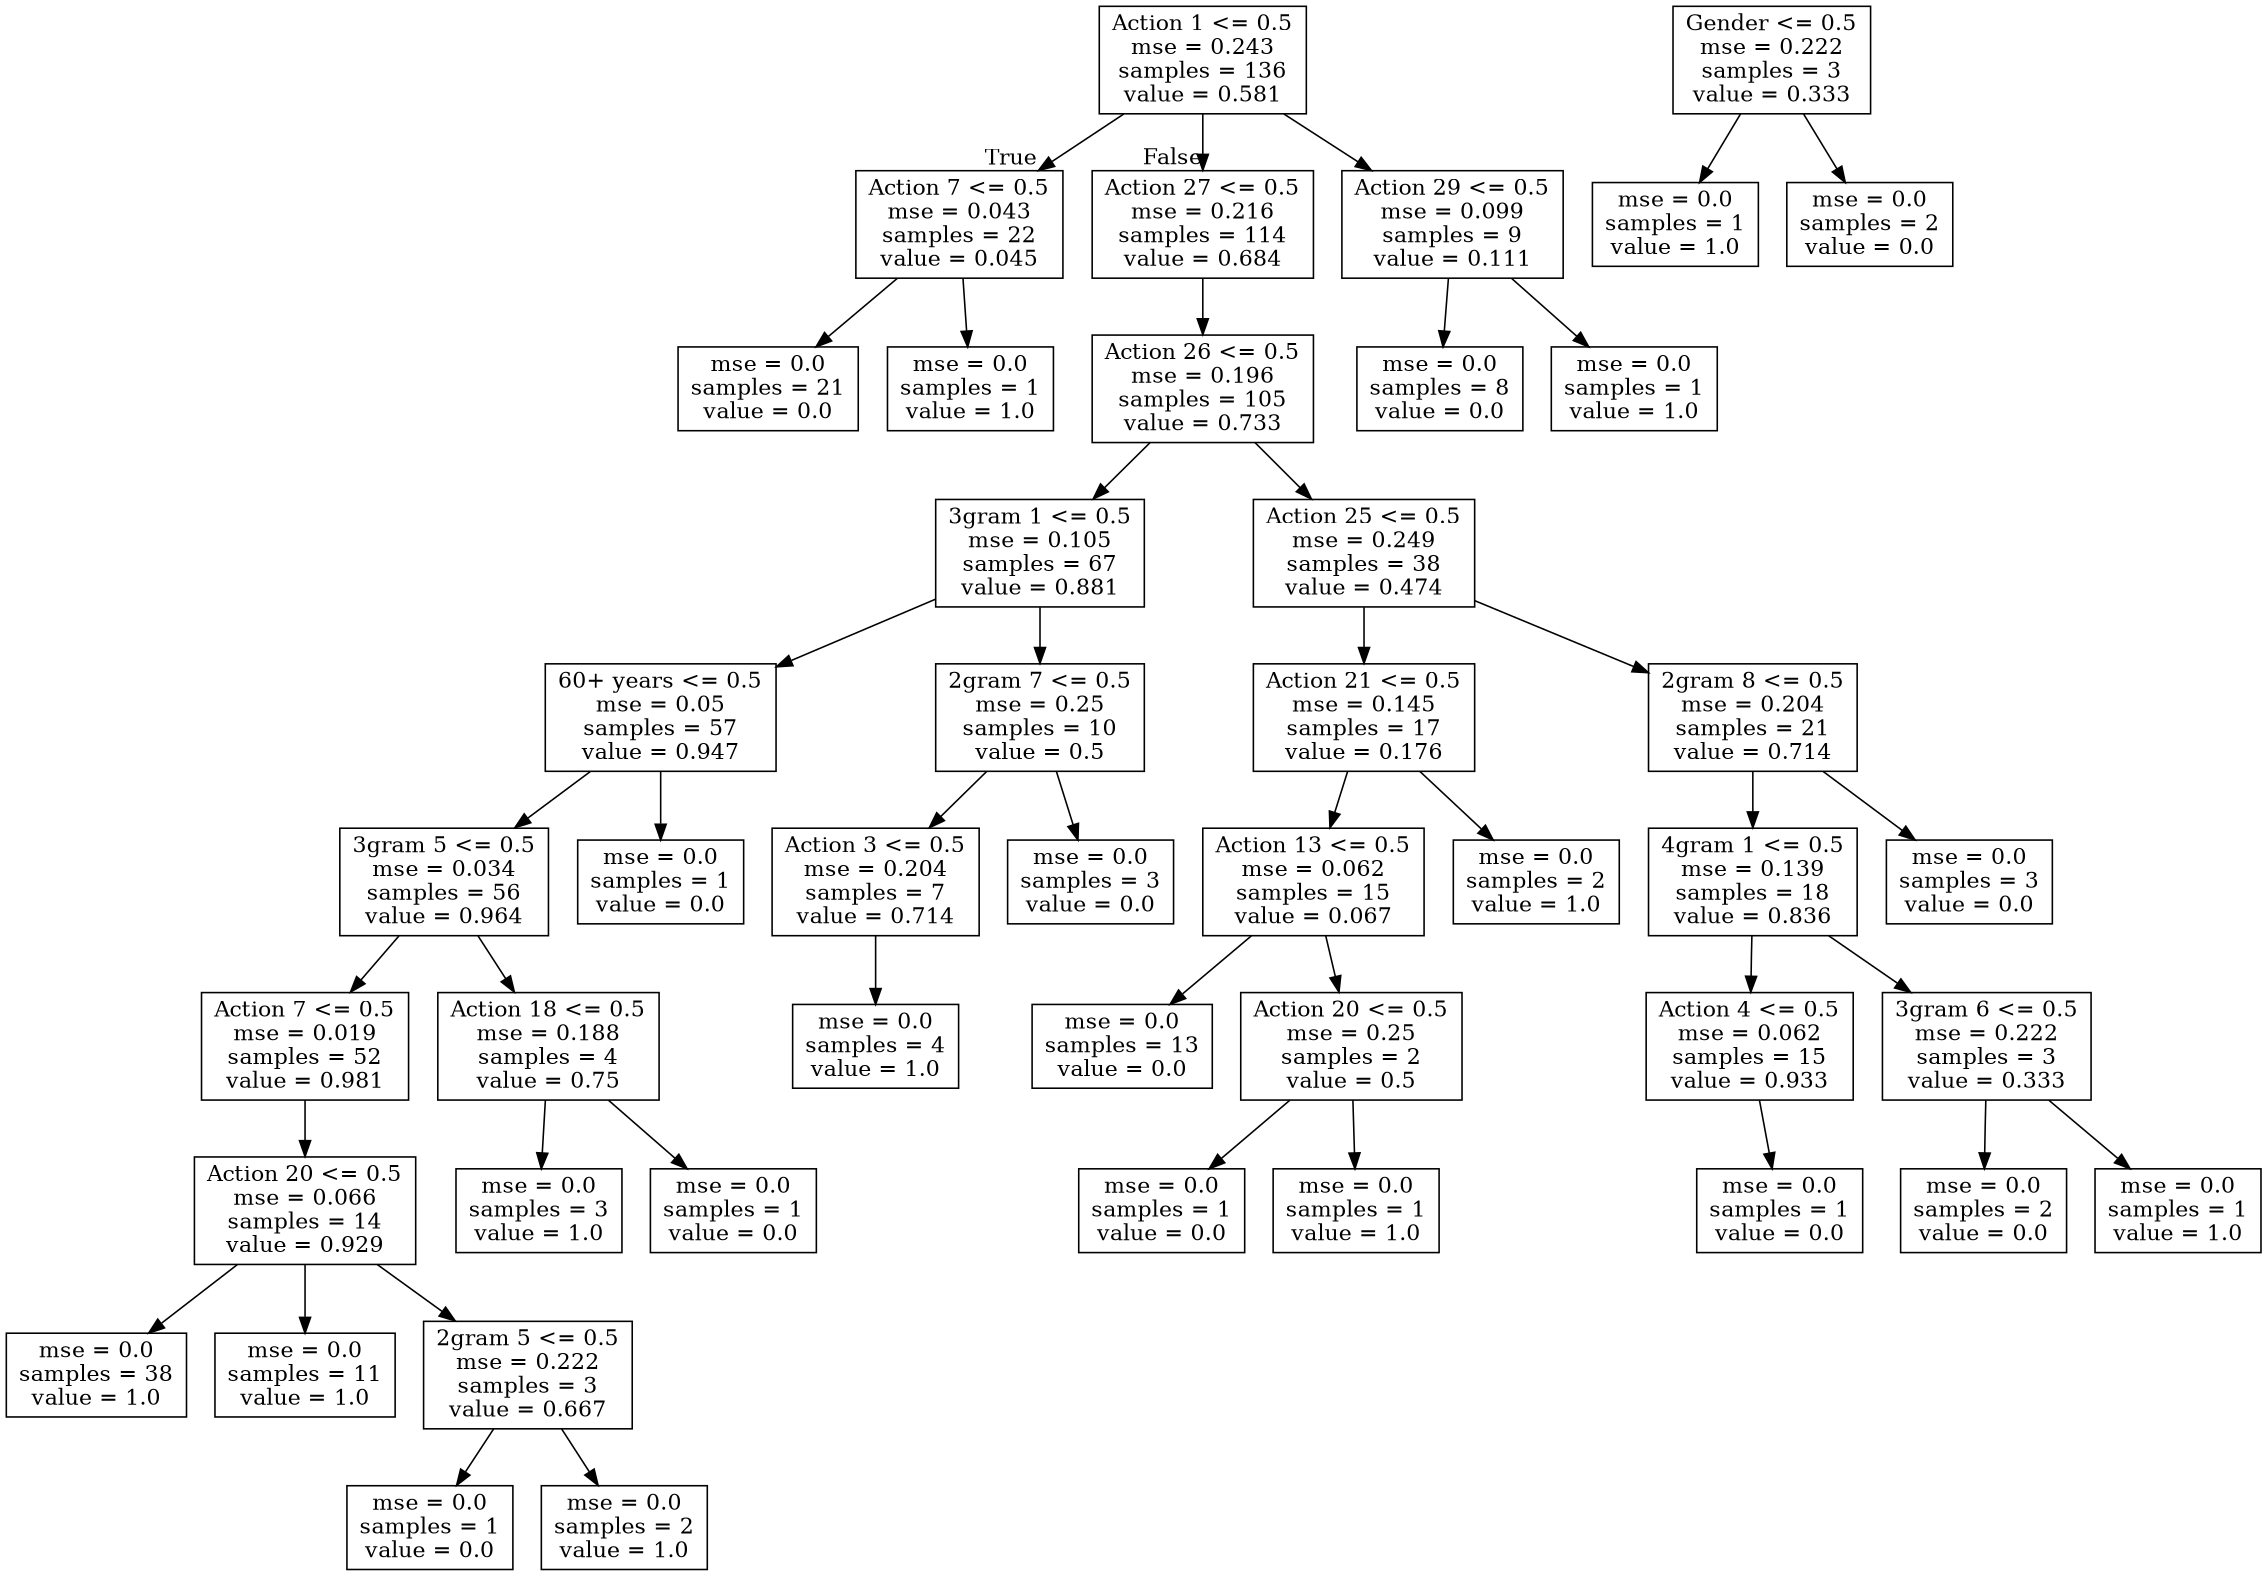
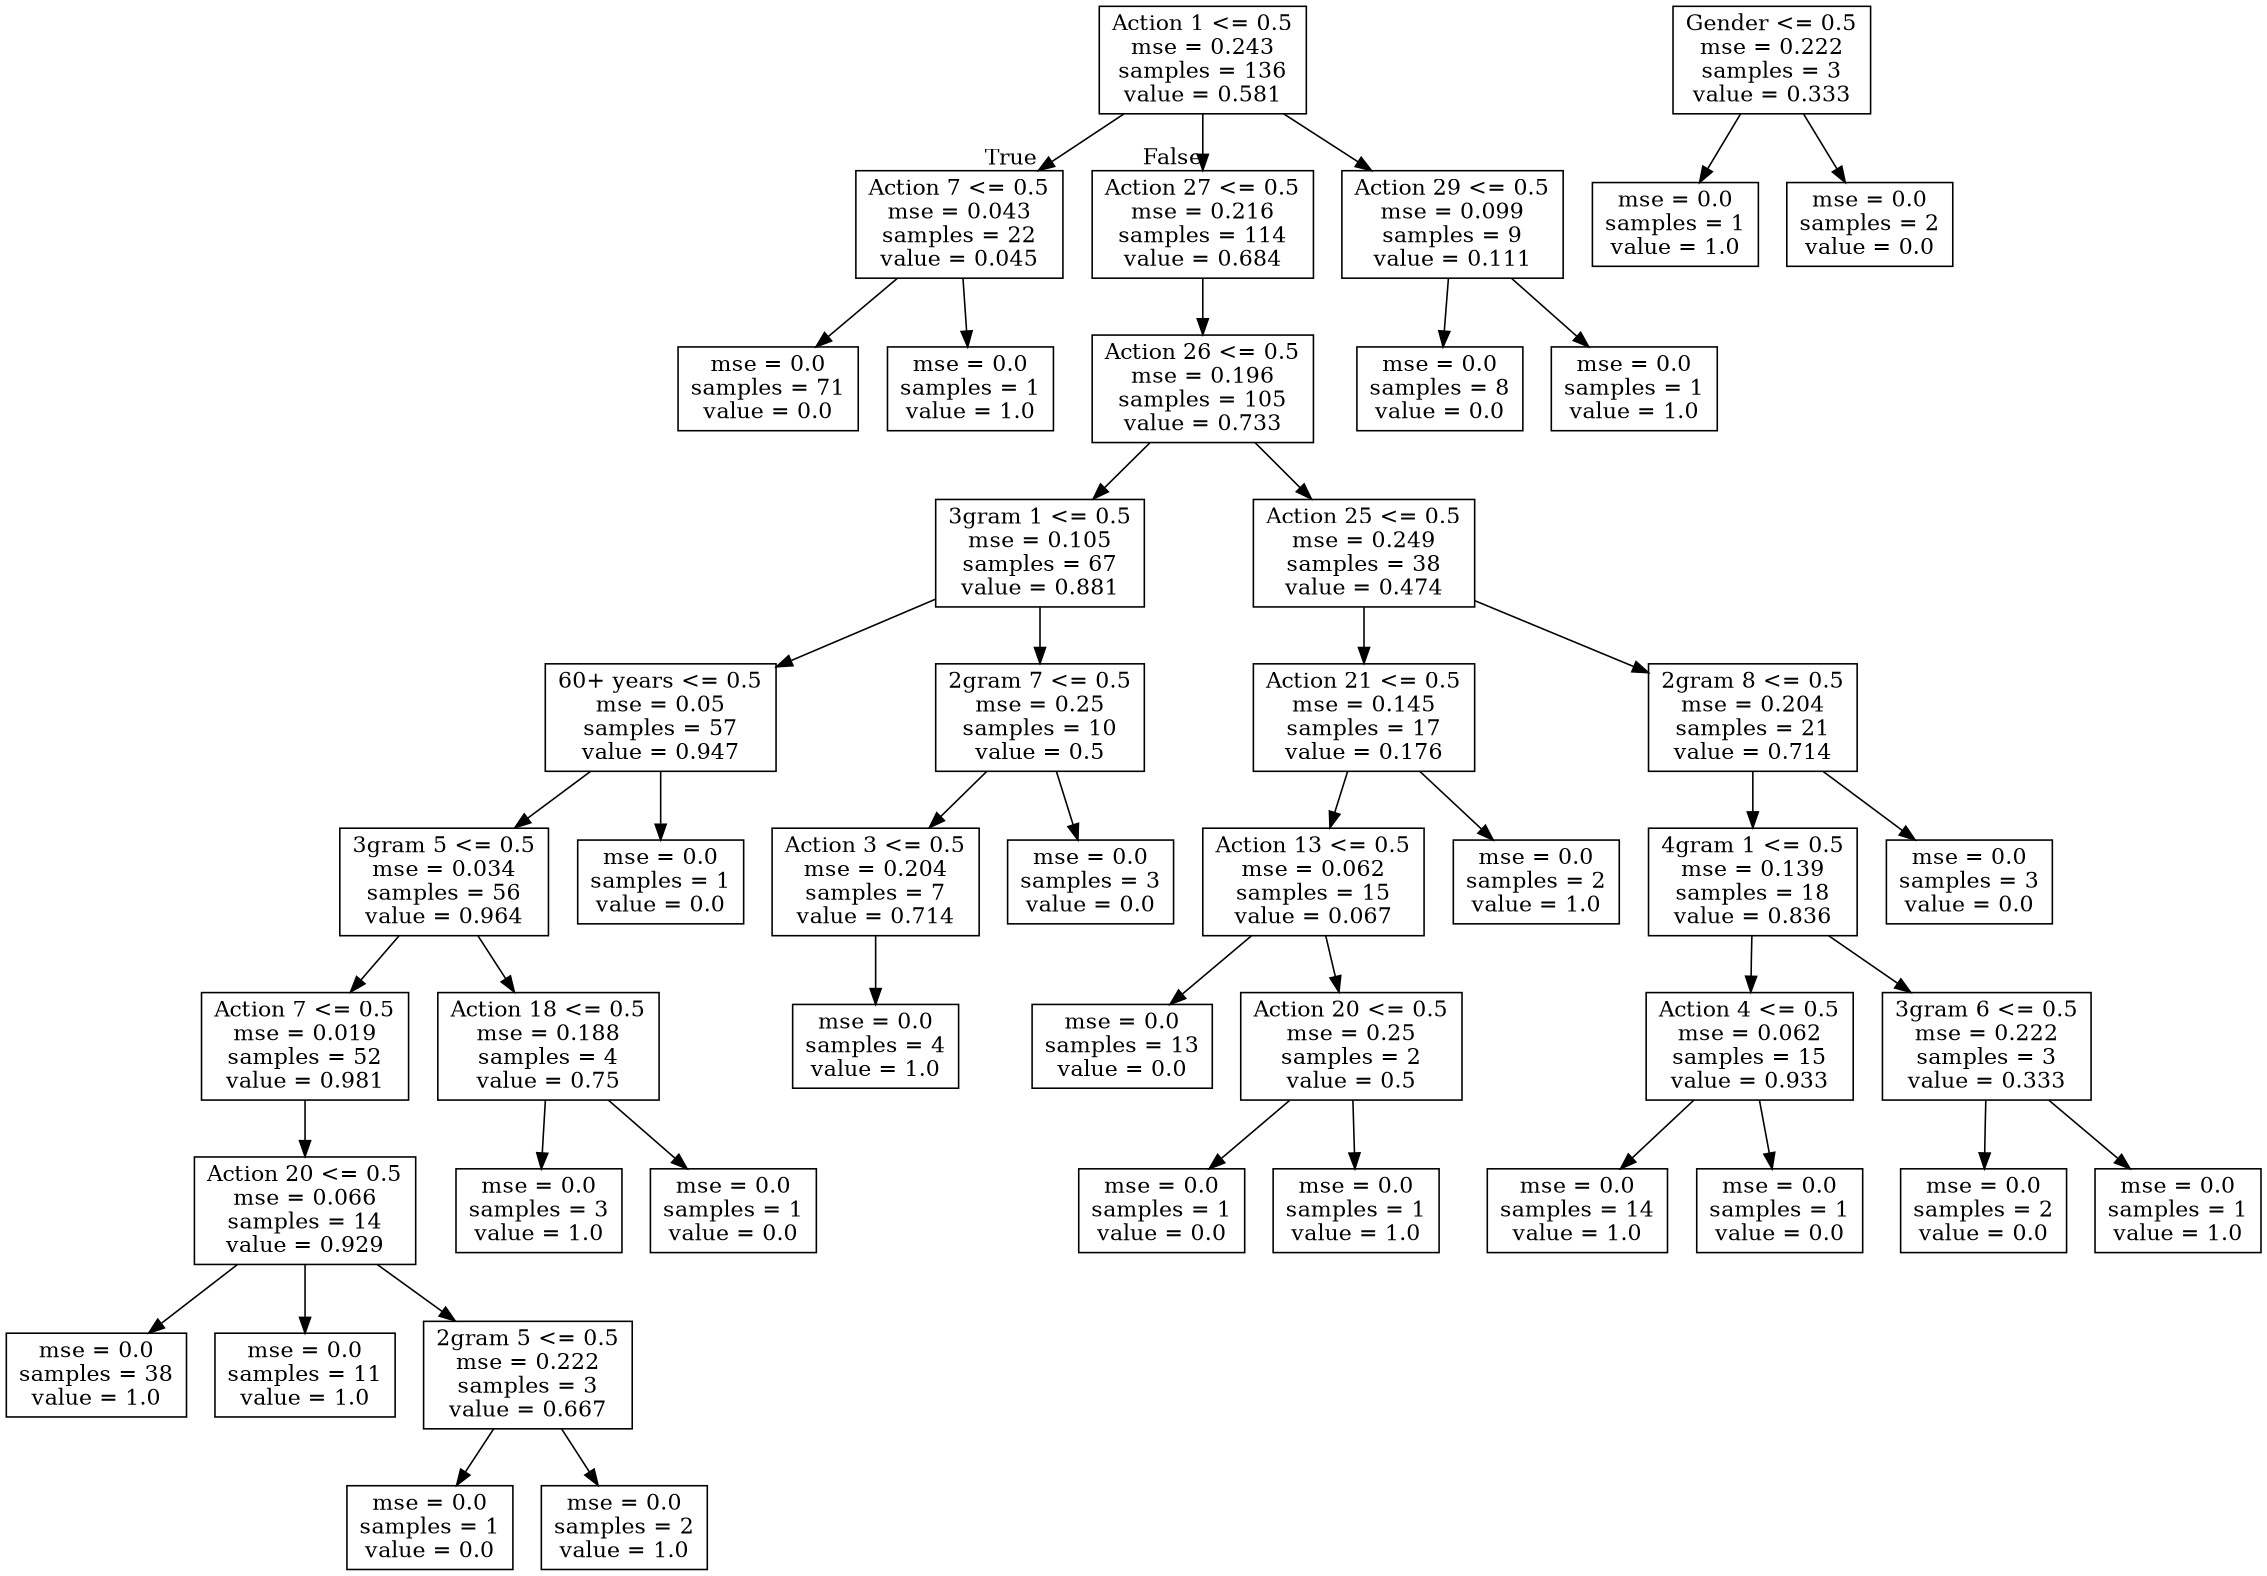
(768, 389) -> (768, 389)
none -> (1577, 1211)
